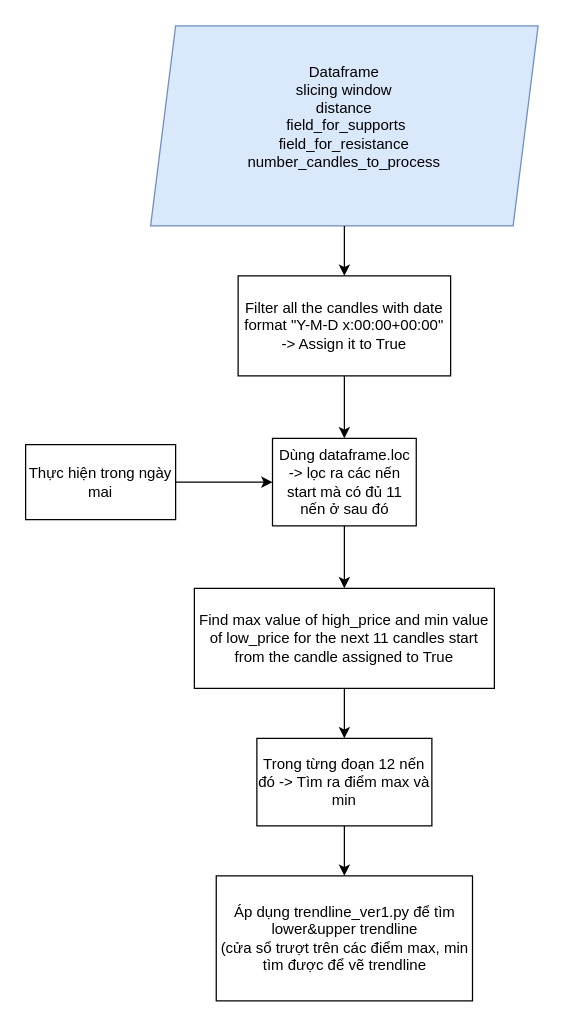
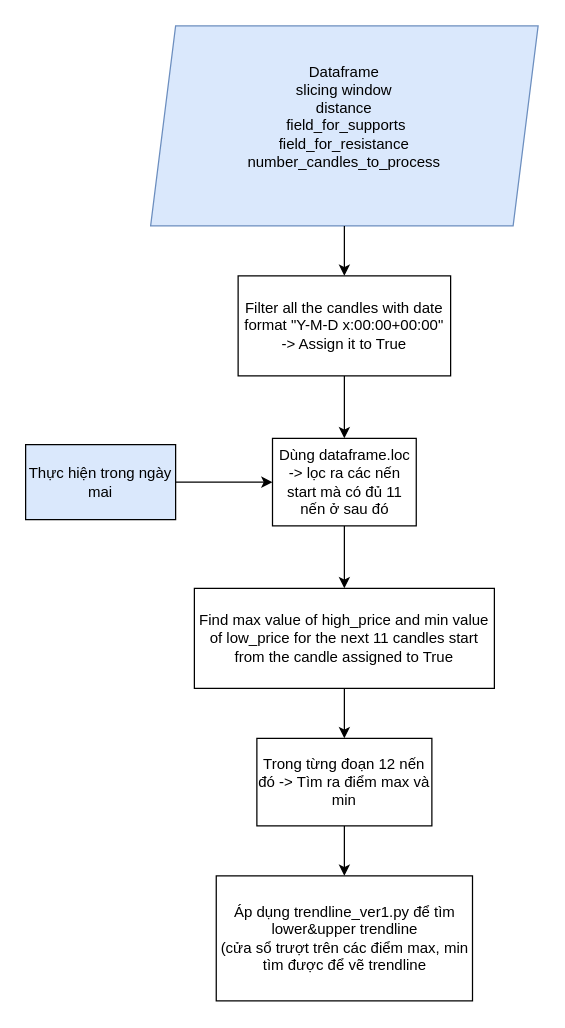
(101, 482) -> (101, 482)
